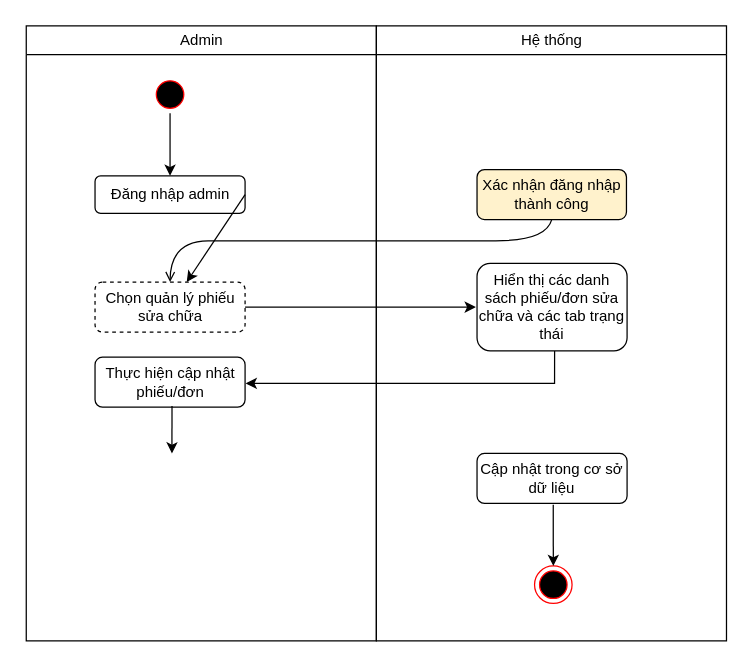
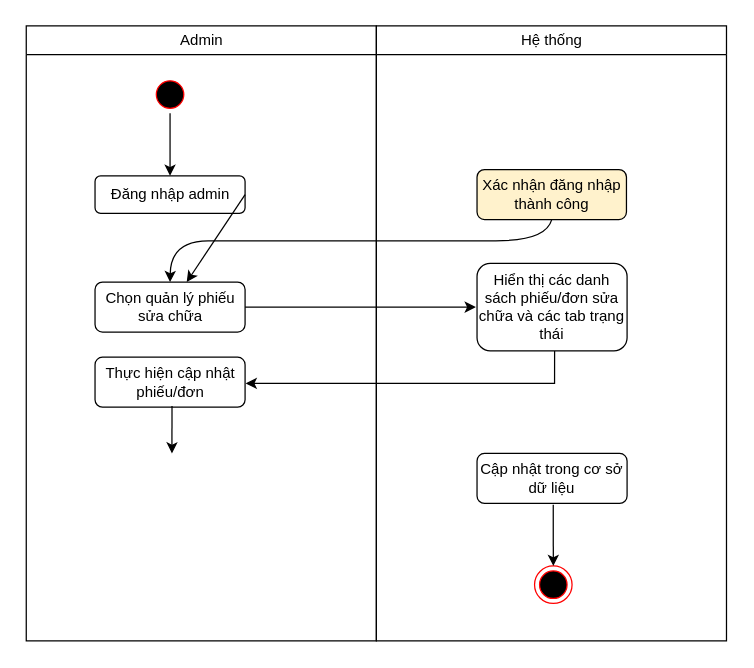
(174, 258) -> (175, 255)
(170, 307) -> (170, 307)
